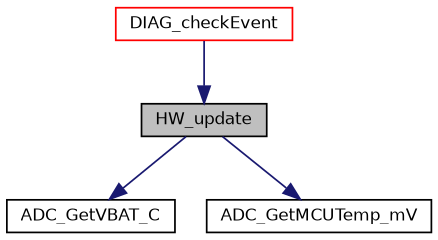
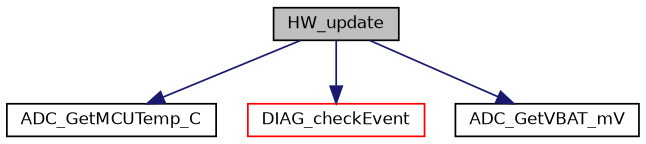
(204, 63) -> (336, 63)
(91, 216) -> (111, 120)
(319, 216) -> (547, 120)
